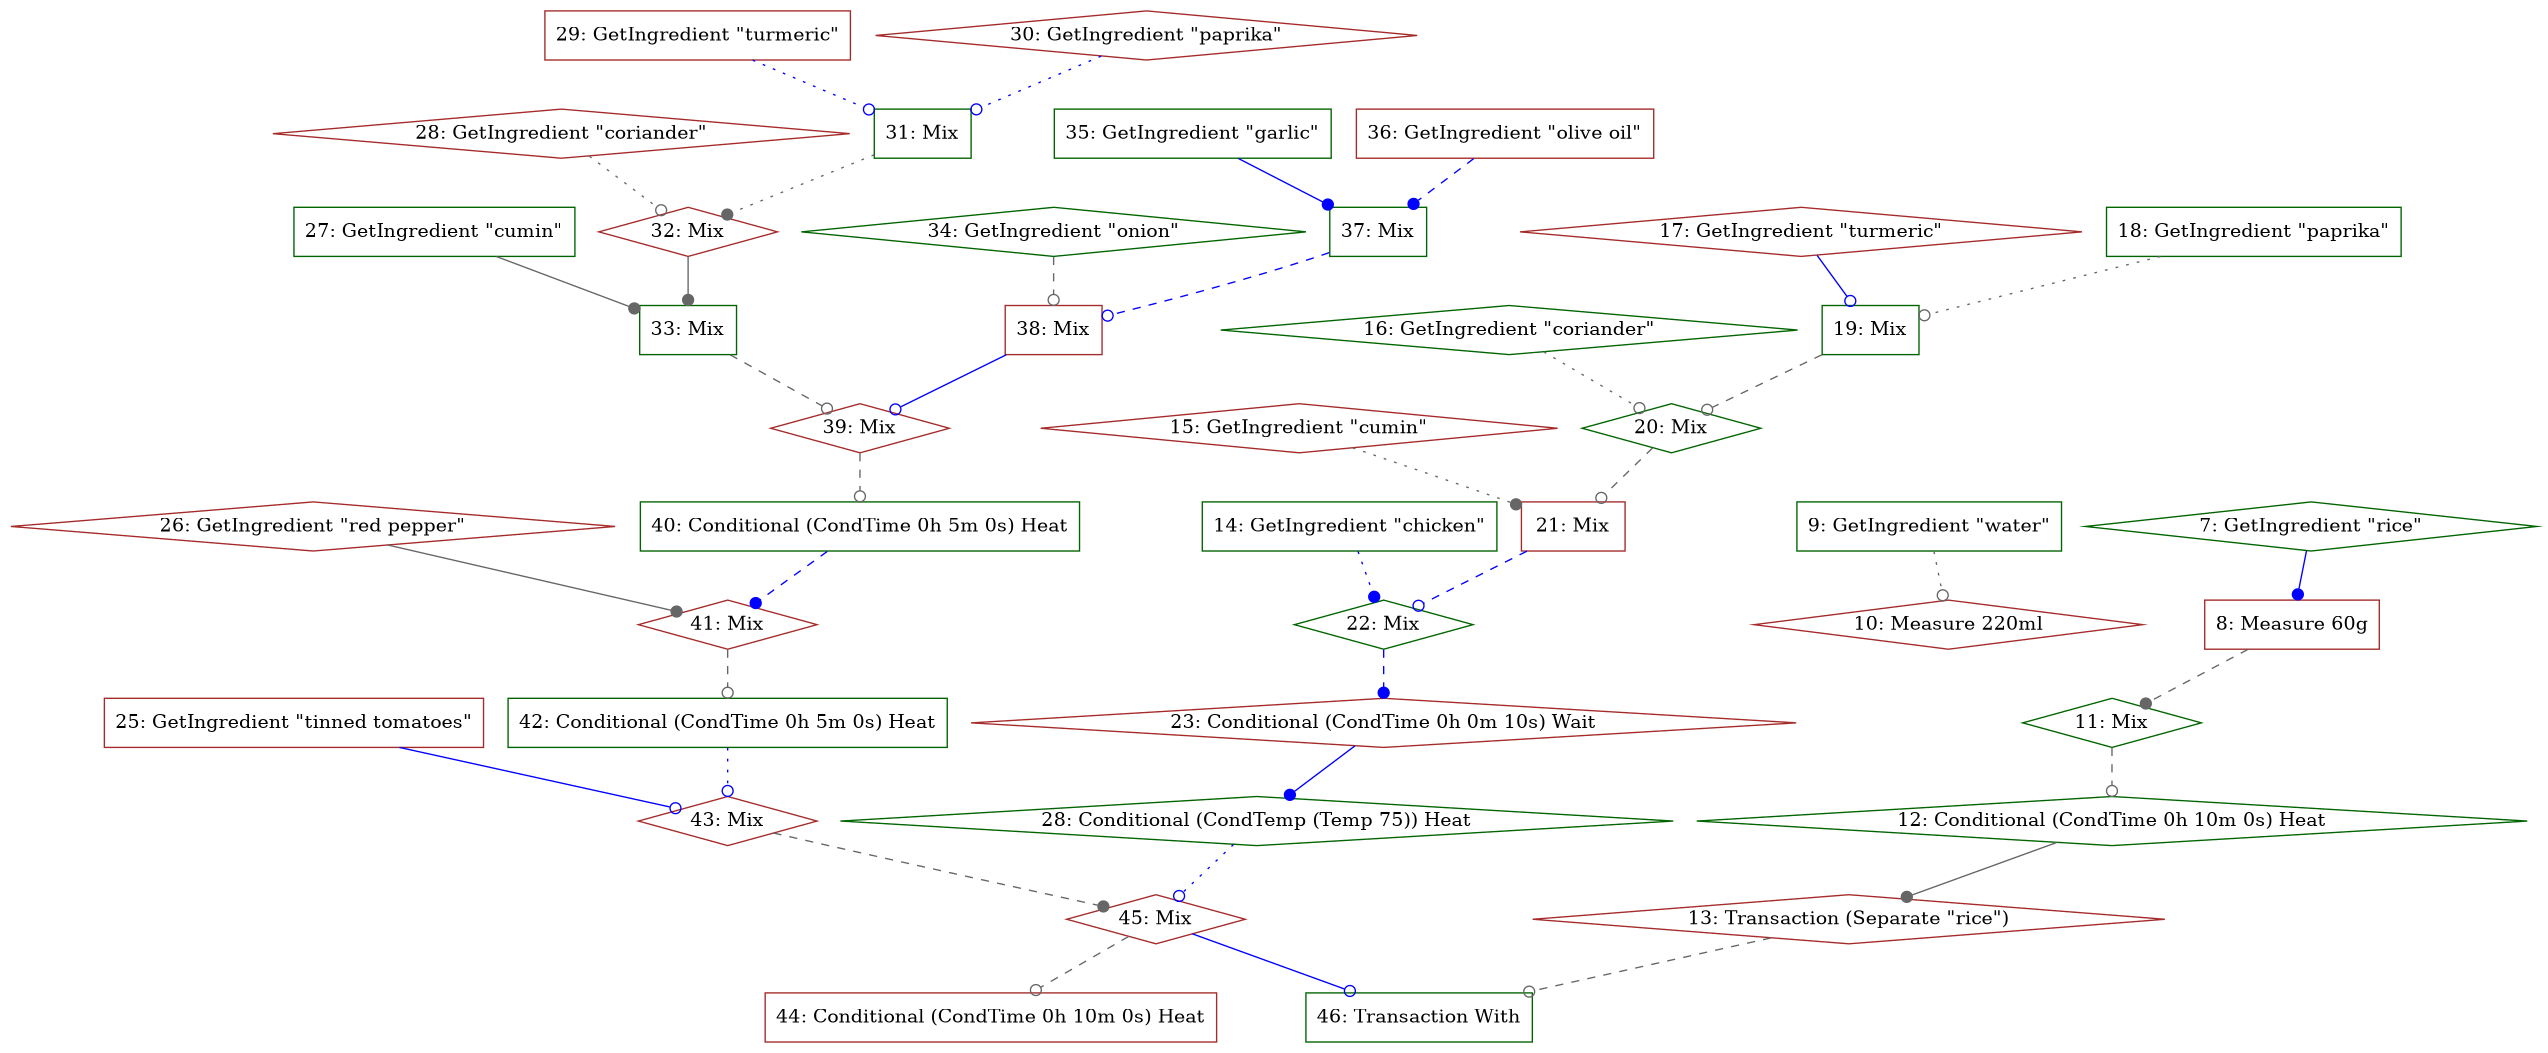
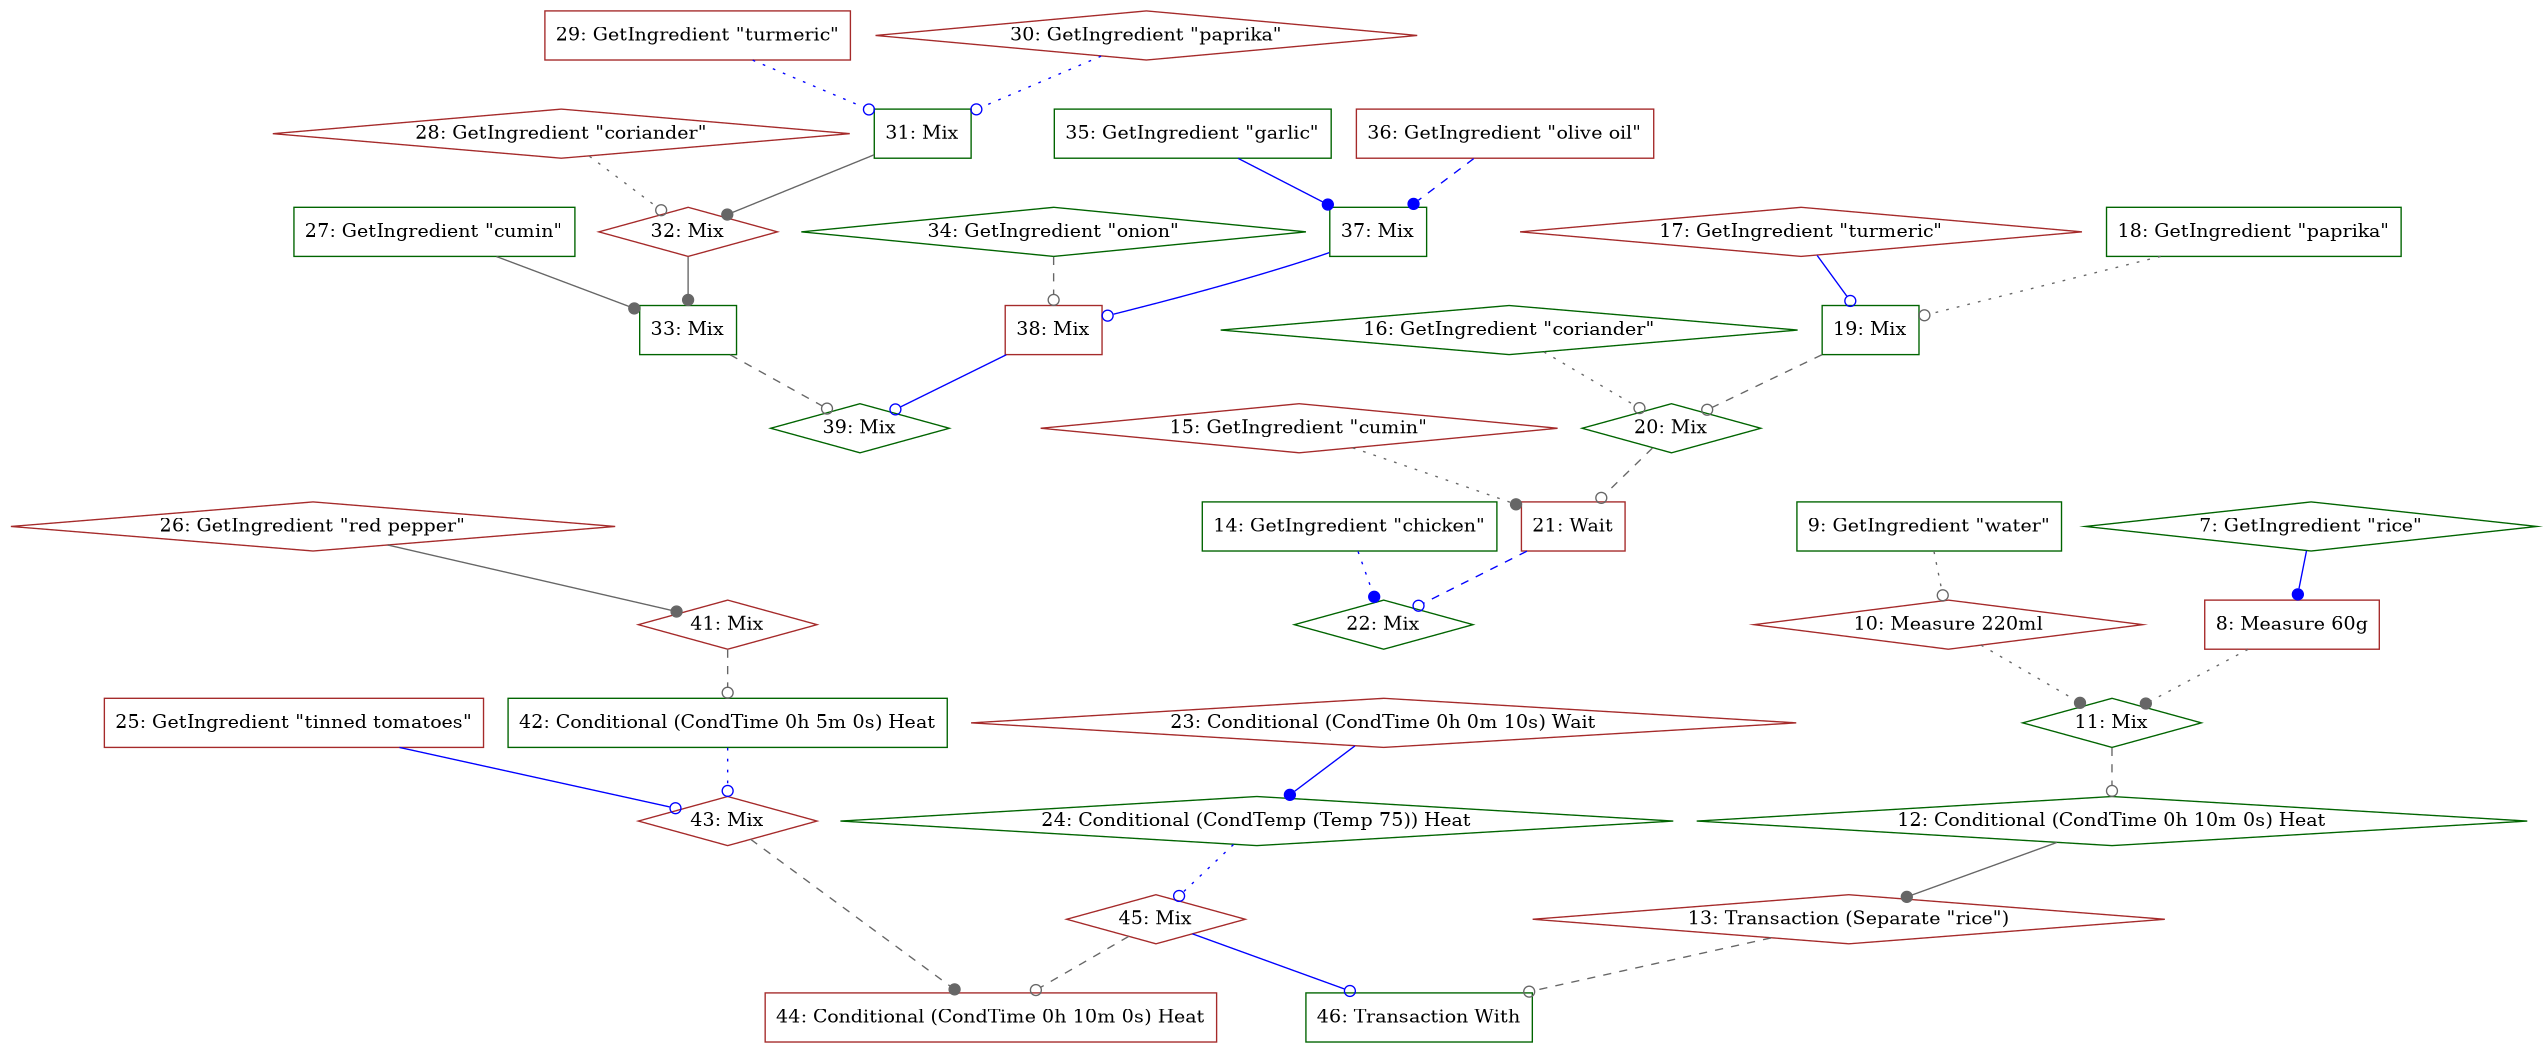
(803, 184) -> (803, 184)
(1222, 285) -> (1222, 285)
(860, 428) -> (860, 428)
(860, 526) -> none
(1573, 526) -> (1573, 526)
(1384, 668) -> none
none -> (2028, 673)
(2199, 675) -> (2199, 675)
(1257, 821) -> (1257, 821)
(936, 869) -> (850, 913)
